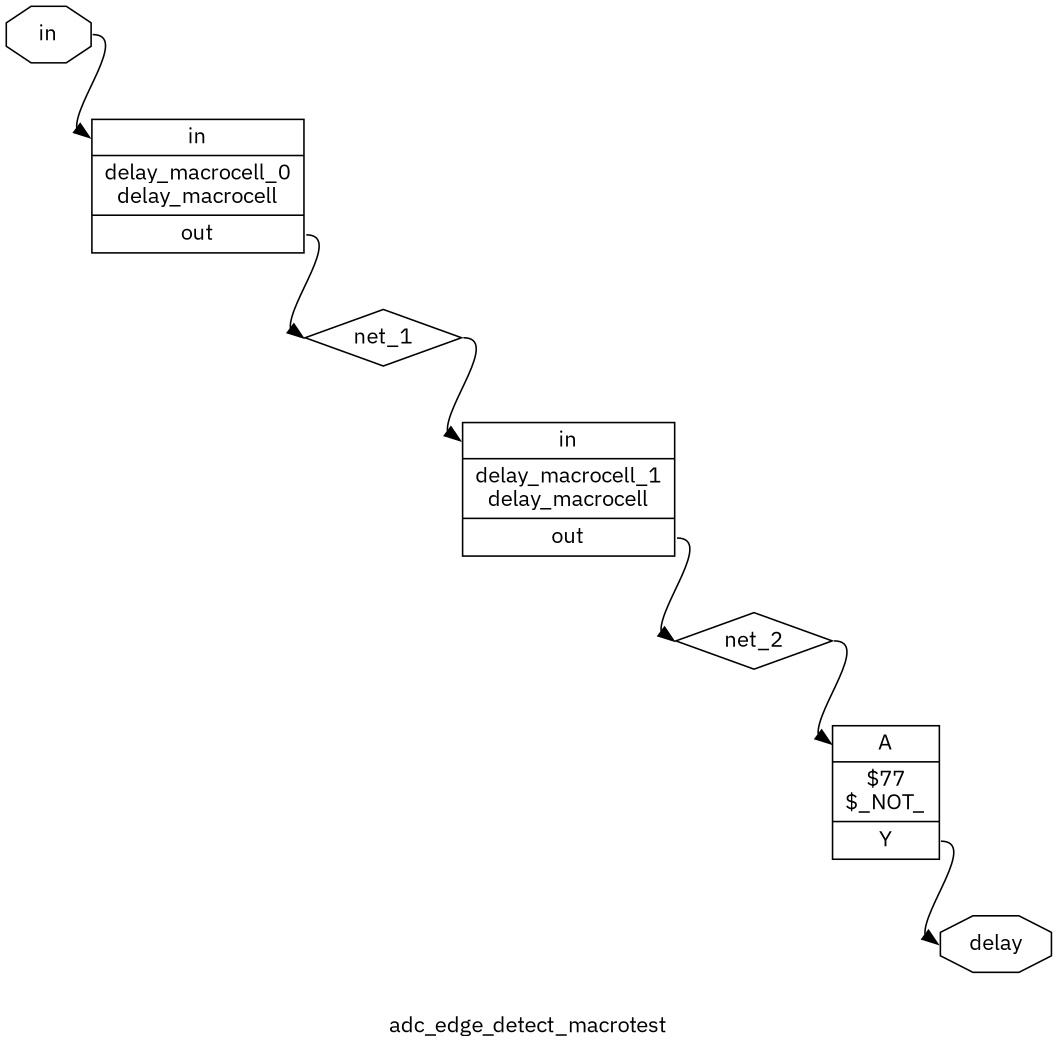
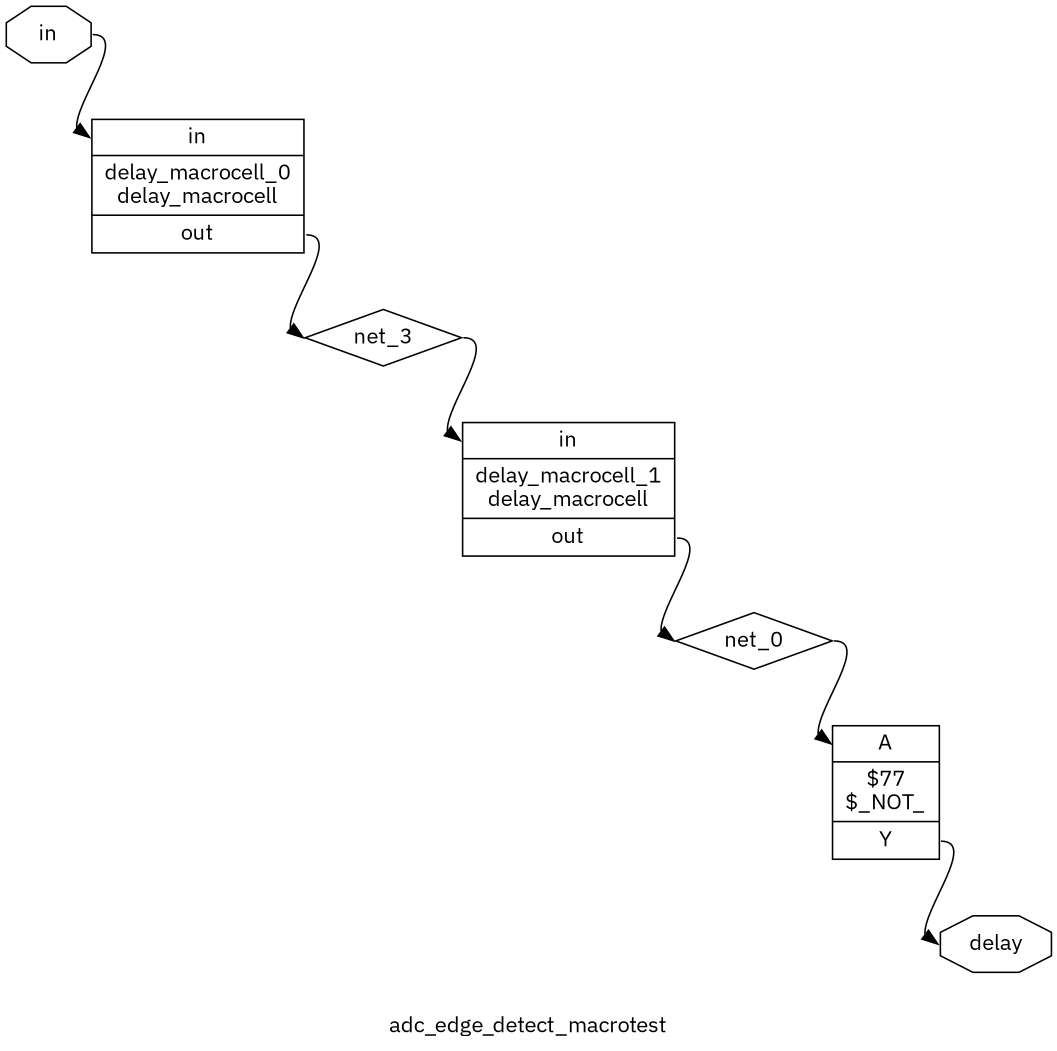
(383, 338) -> (383, 338)
(754, 641) -> (754, 641)
